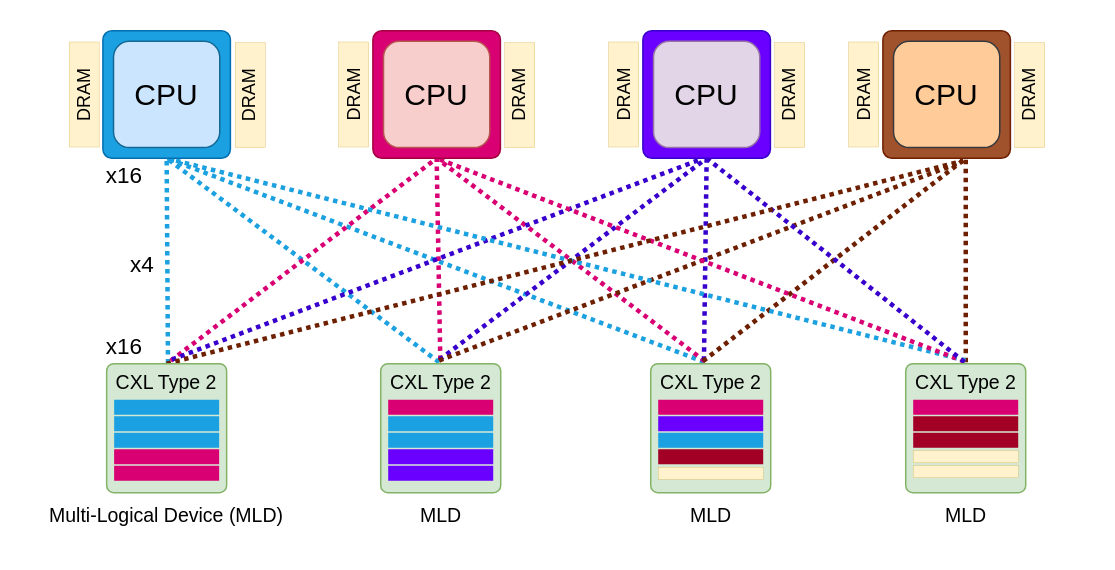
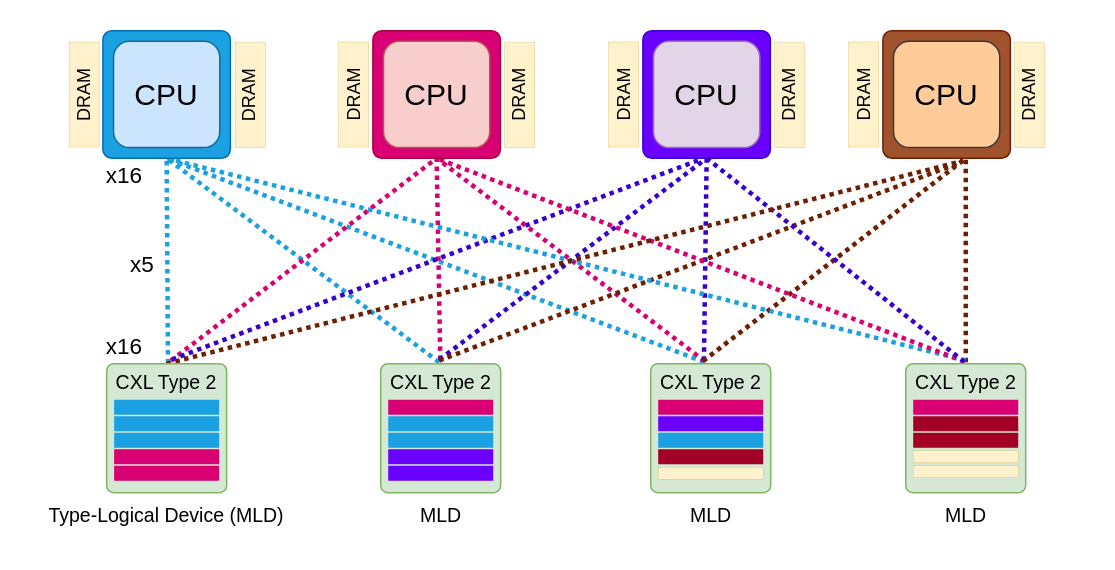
(143, 263) -> (143, 263)
(167, 515) -> (167, 515)
